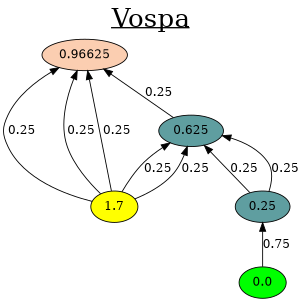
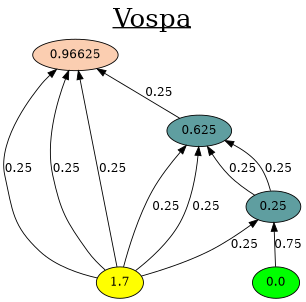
none -> (199, 256)
